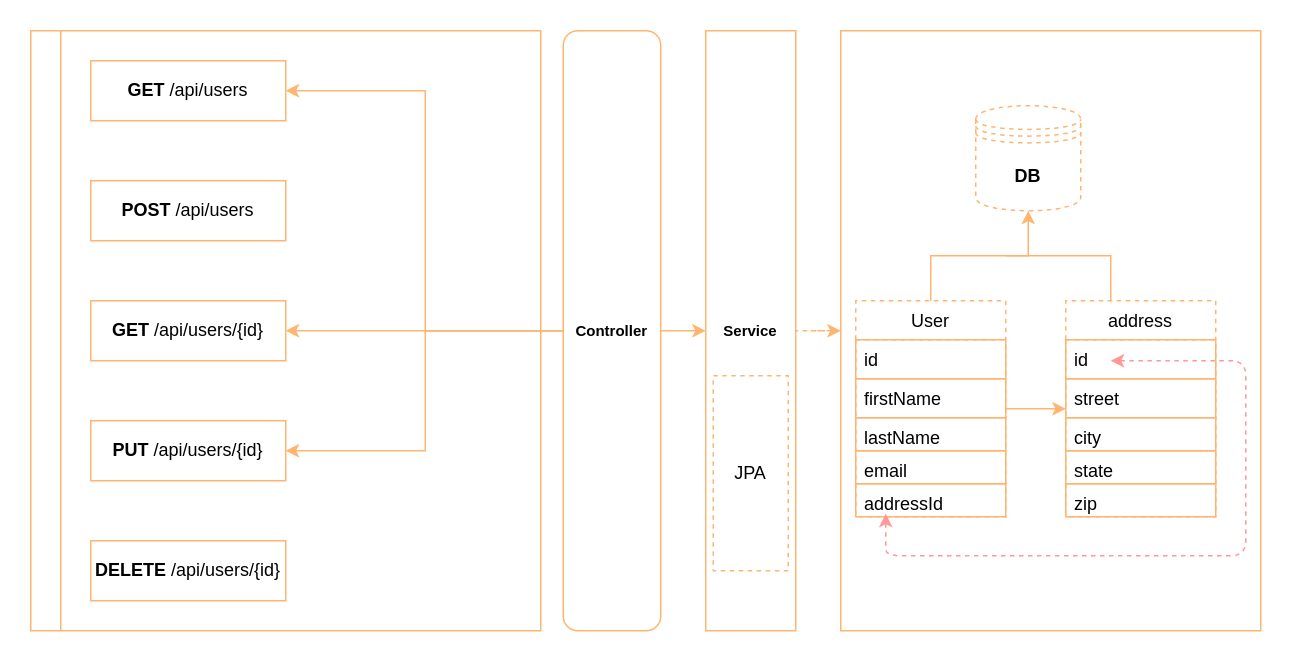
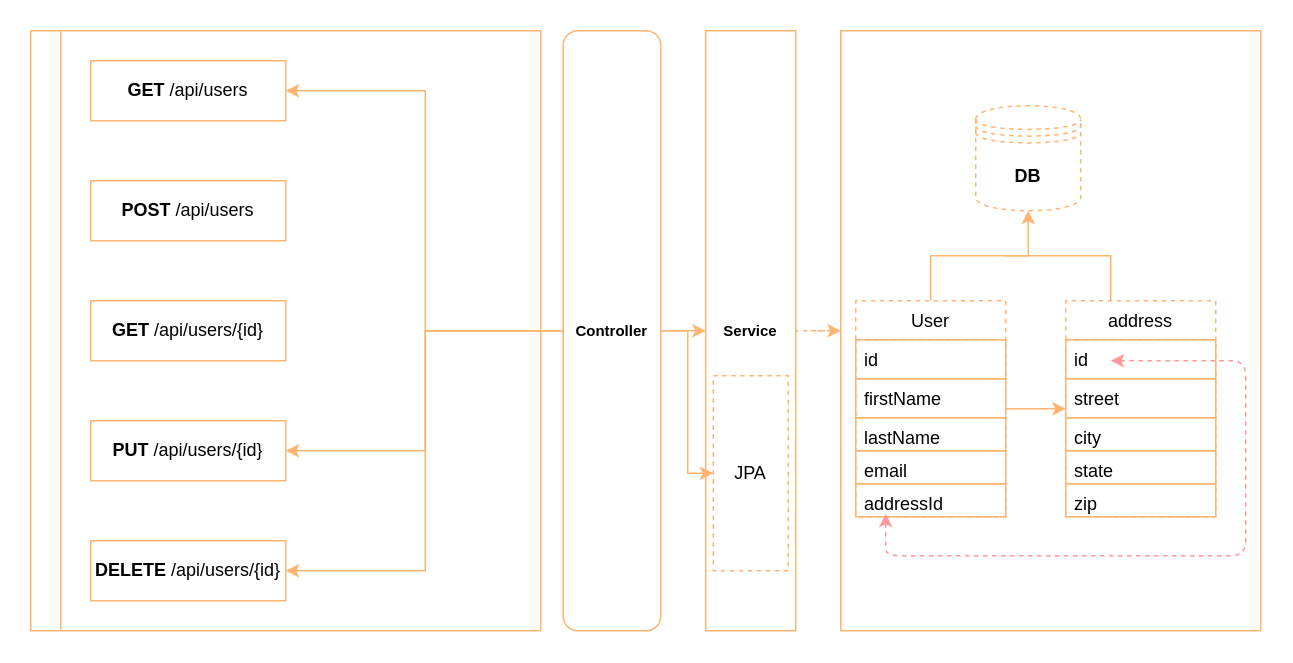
(360, 331) -> (688, 410)
none -> (420, 571)
